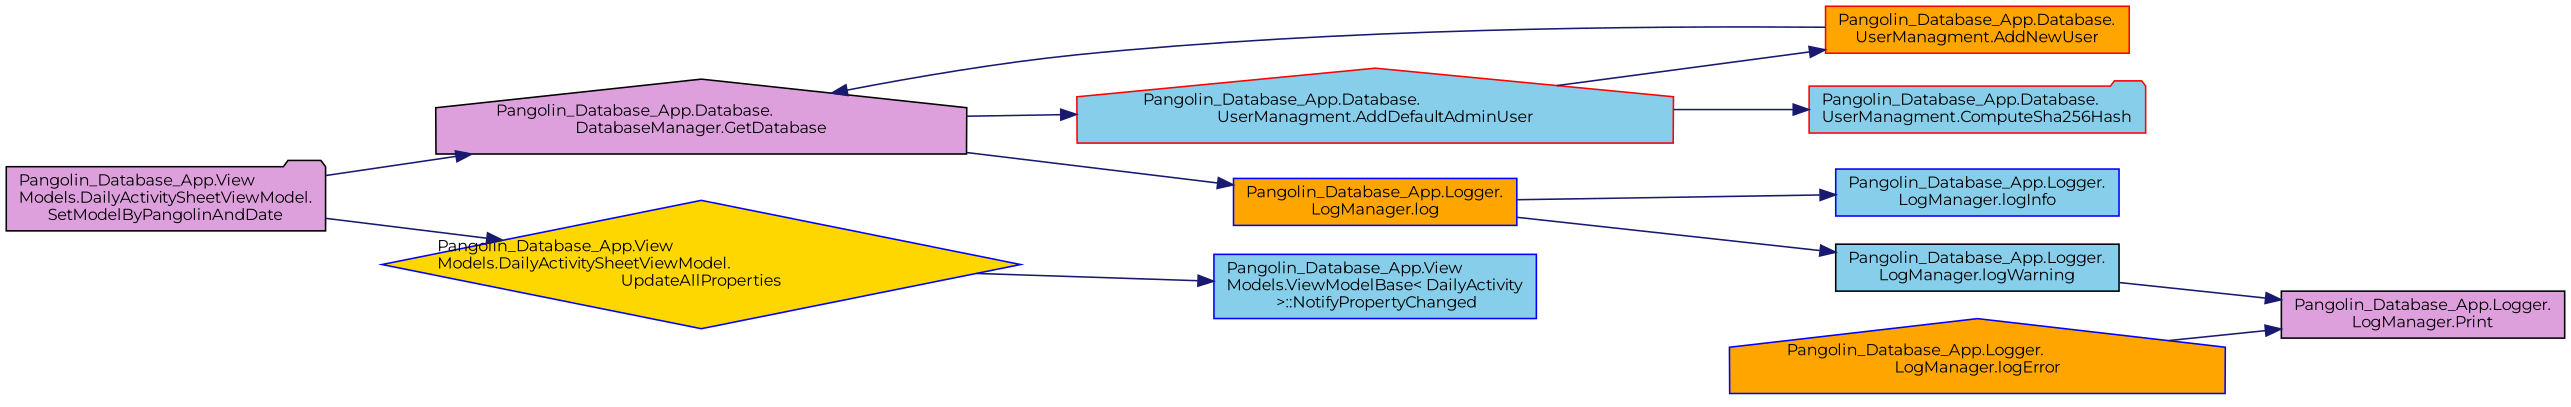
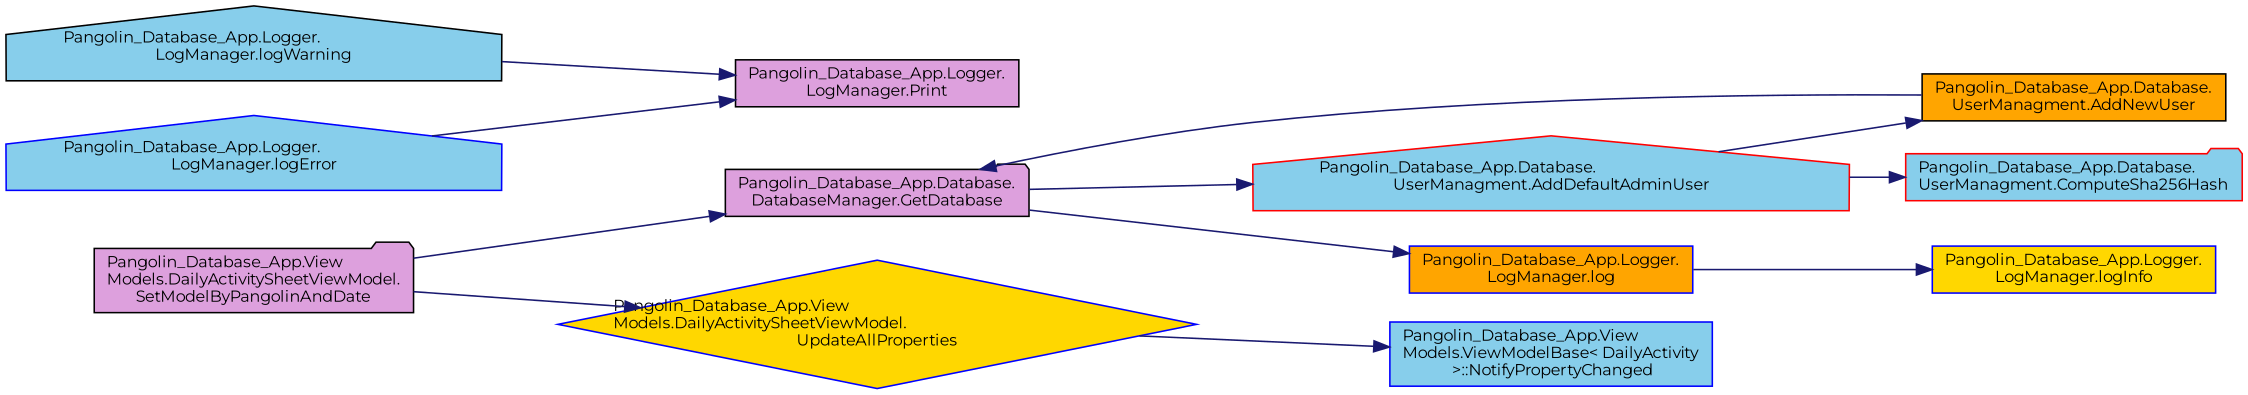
(1977, 30) -> (2074, 97)
(701, 121) -> (877, 193)
(1977, 193) -> (2074, 270)
(1668, 234) -> none
(1977, 268) -> (254, 47)
(1977, 360) -> (254, 157)
